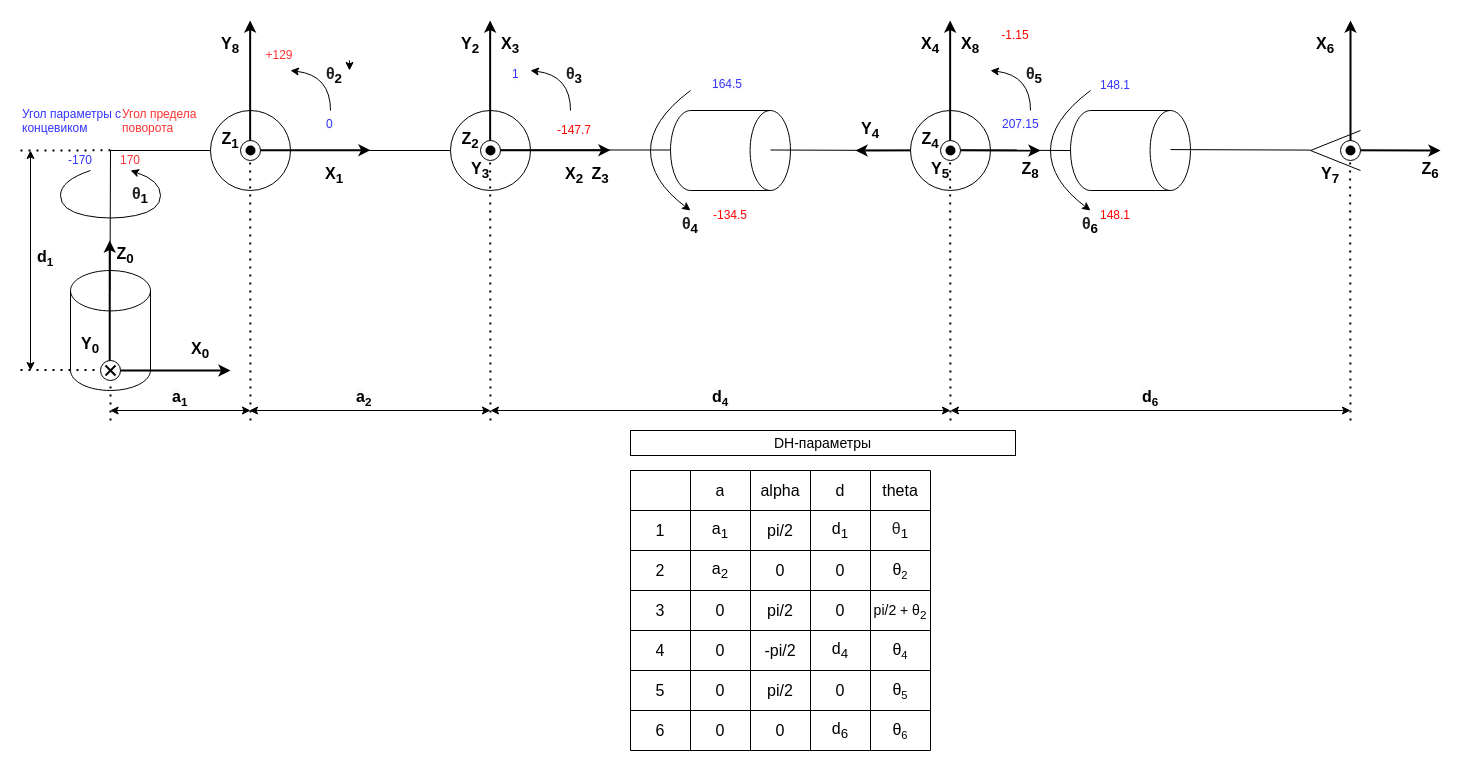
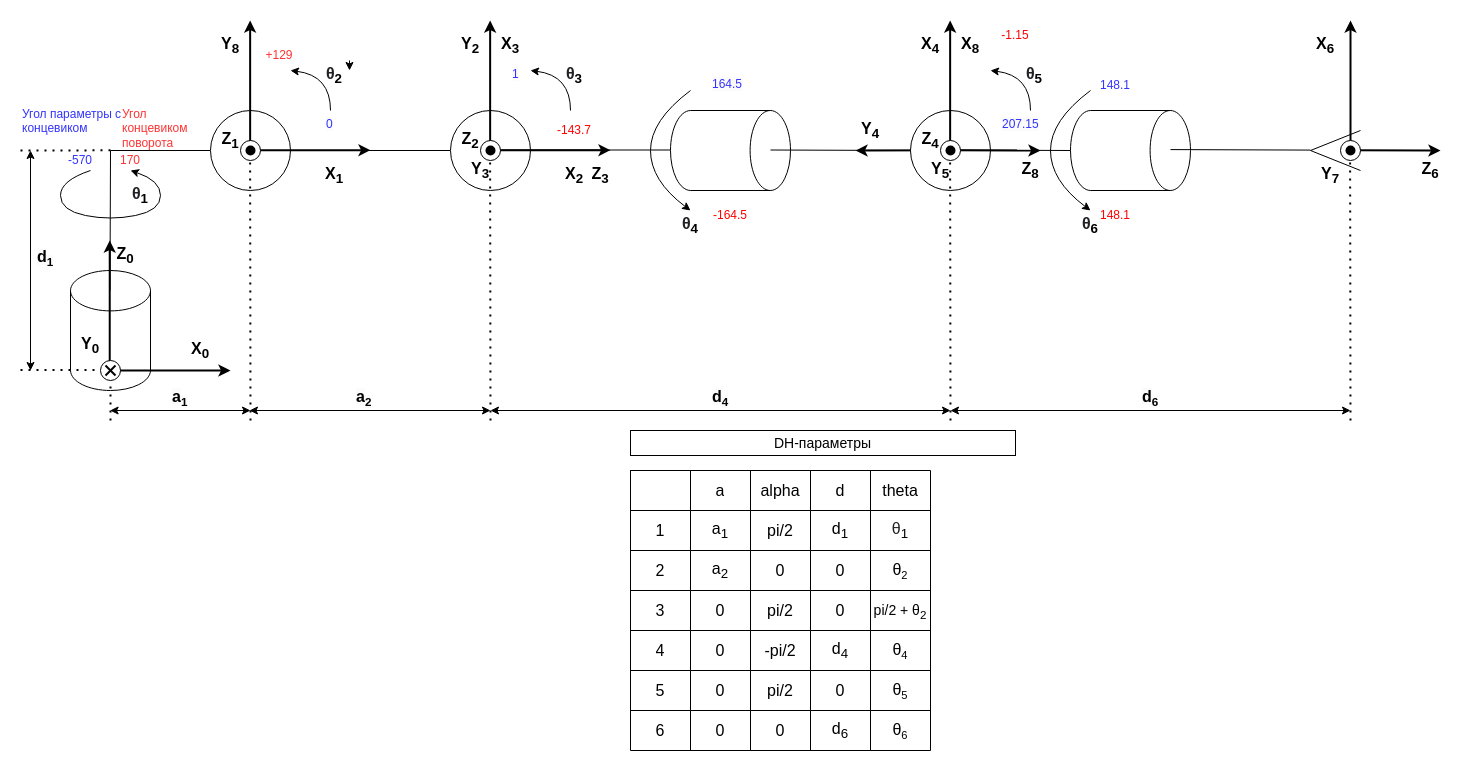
(161, 122) -> (162, 129)
(575, 131) -> (575, 131)
(81, 161) -> (81, 161)
(731, 216) -> (731, 216)
